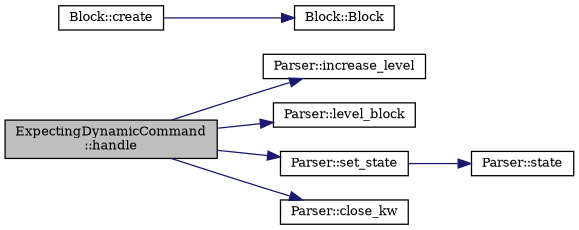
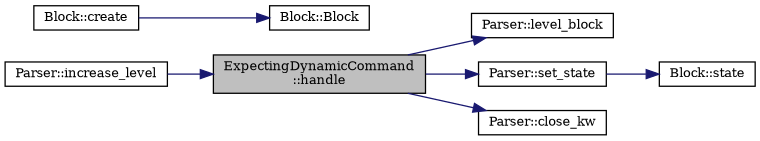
(231, 101) -> (184, 74)
(523, 164) -> (707, 74)
